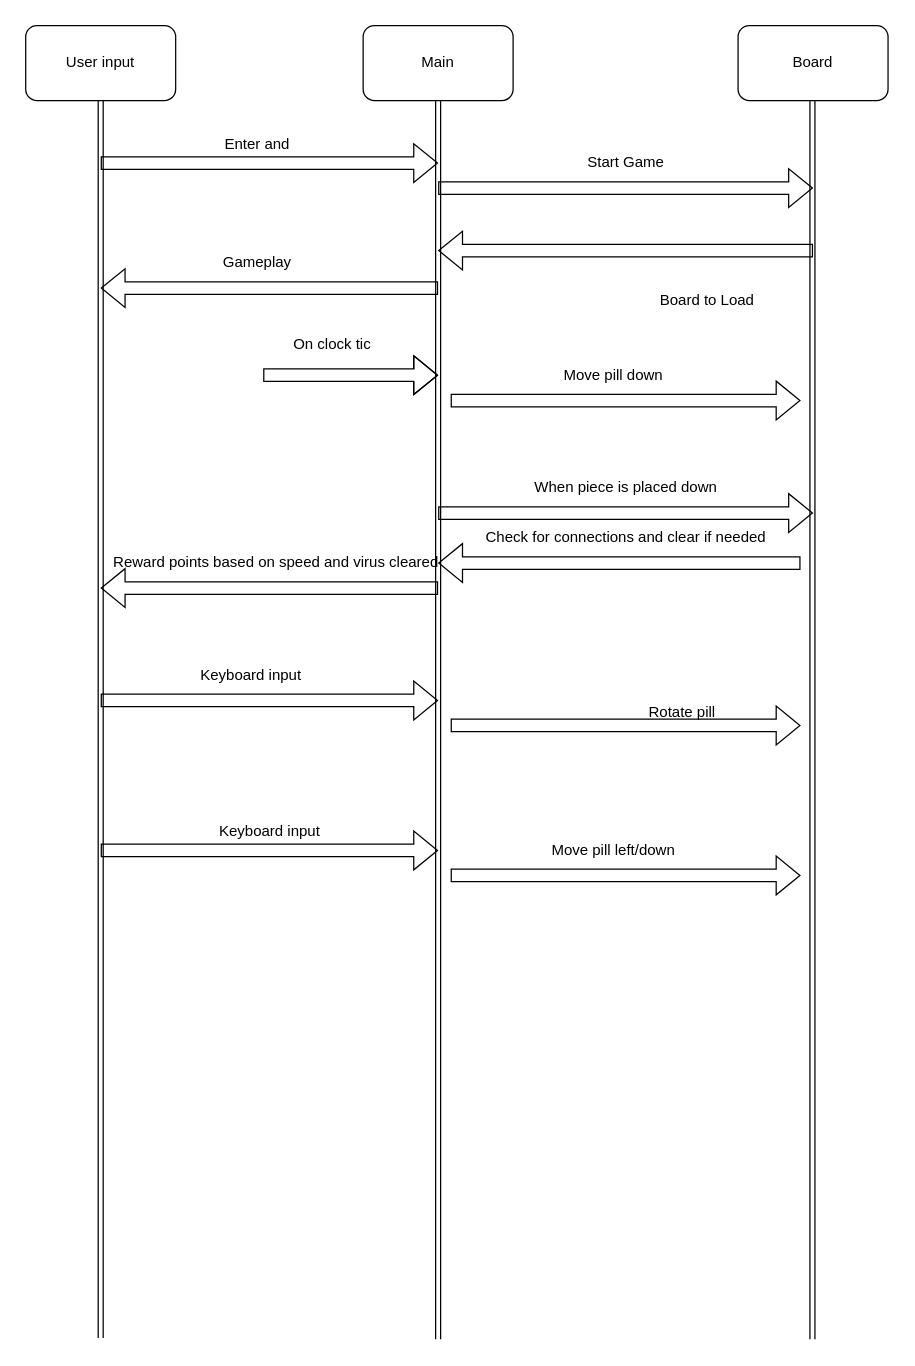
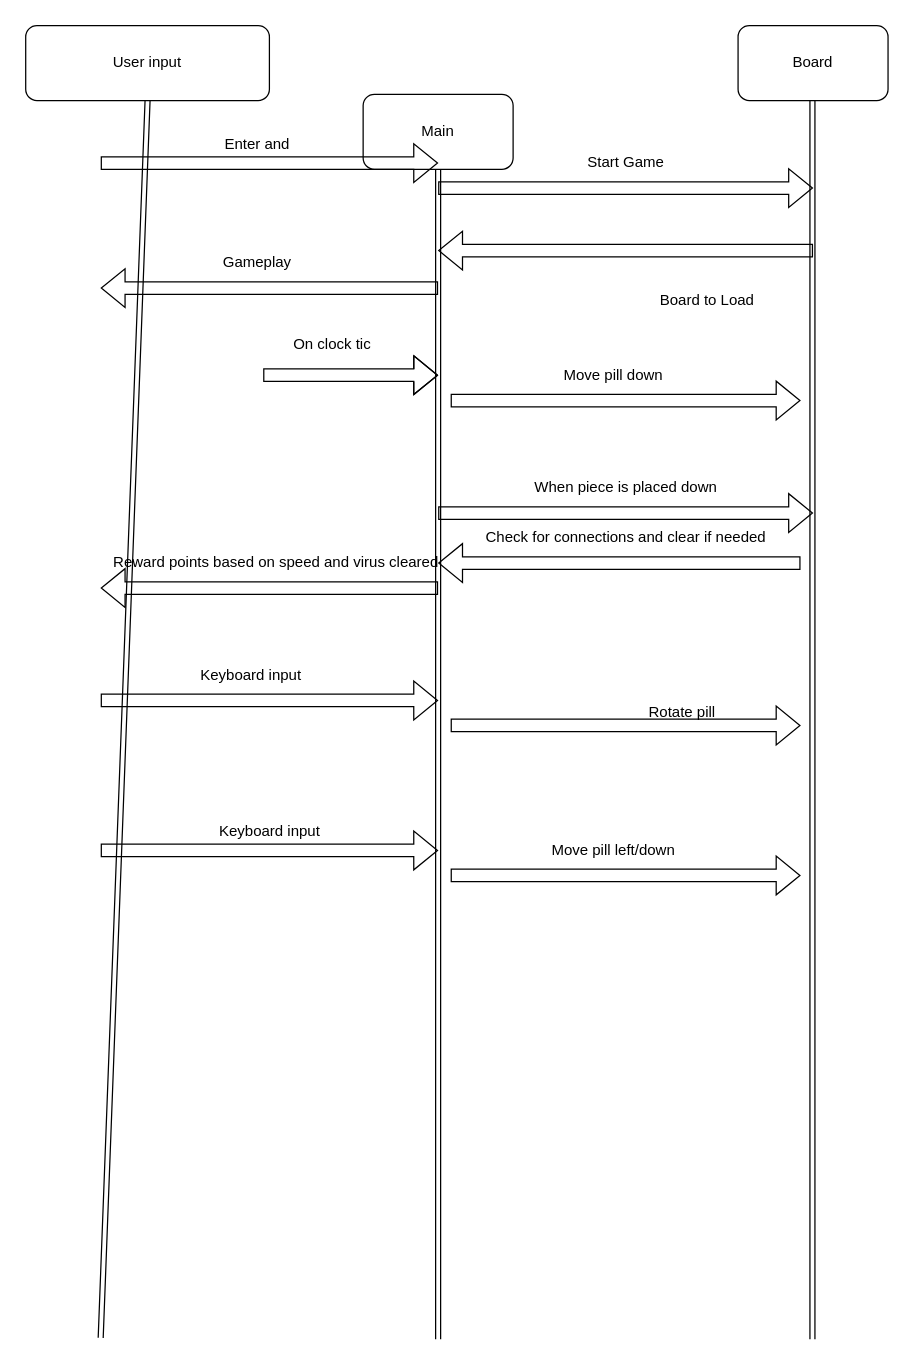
(101, 63) -> (148, 63)
(438, 63) -> (438, 132)
